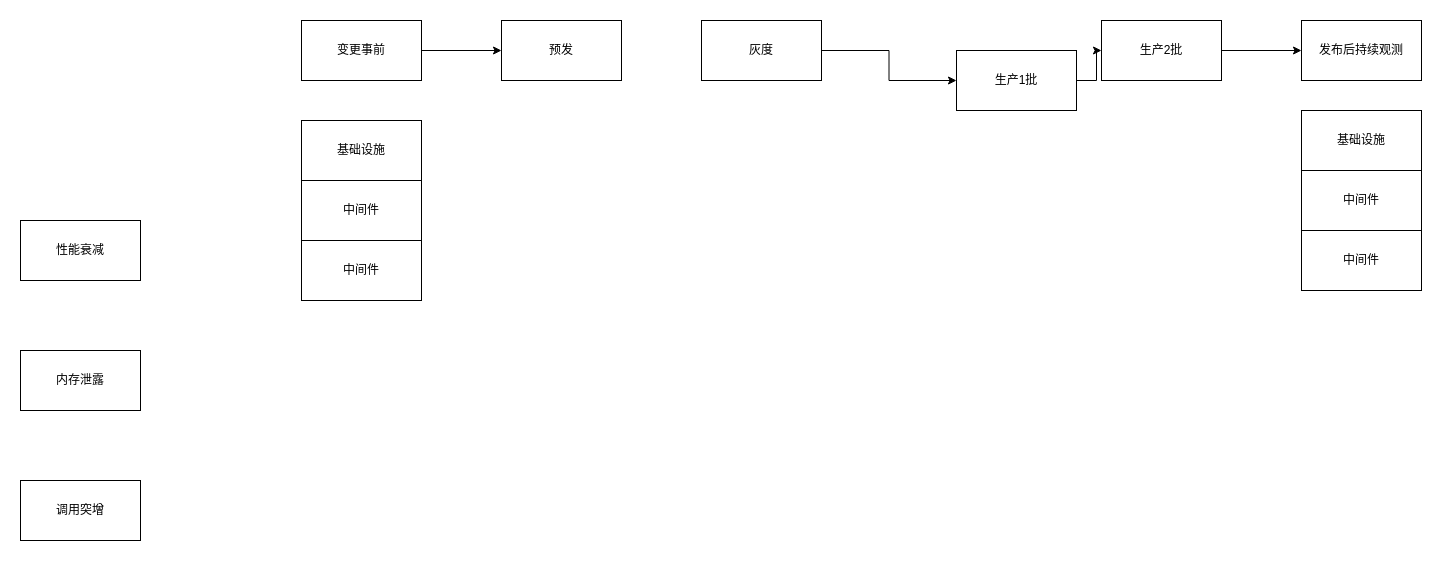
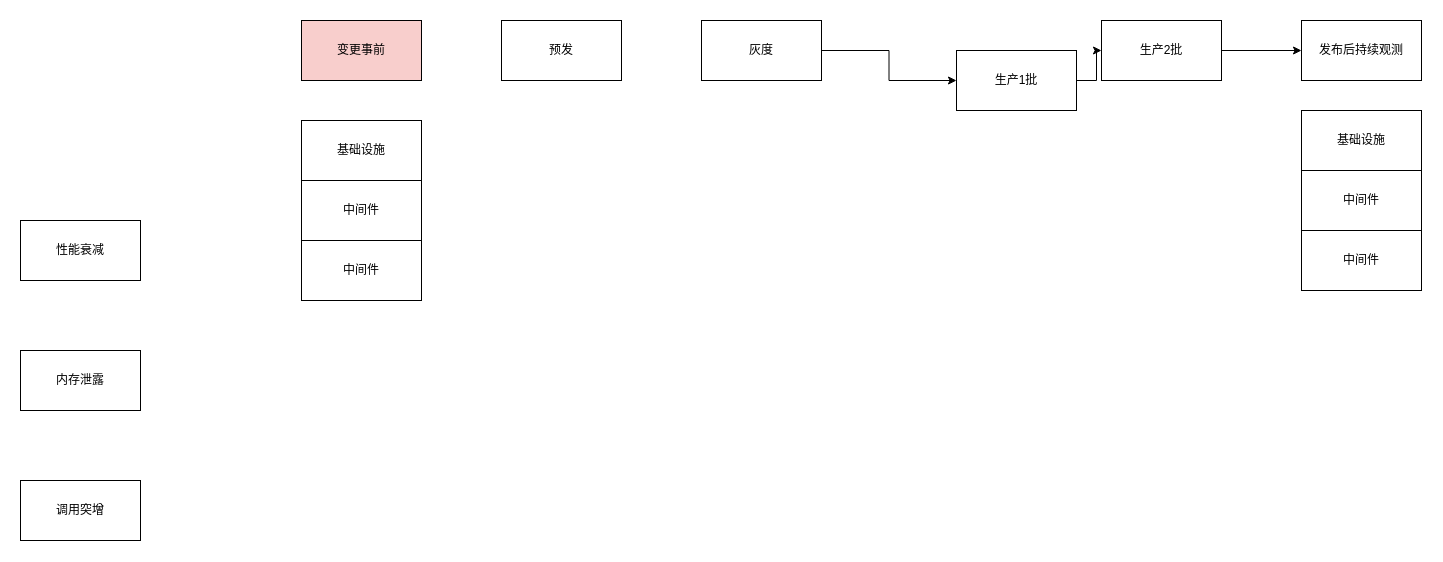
(362, 51) -> (362, 51)
(458, 51) -> none
